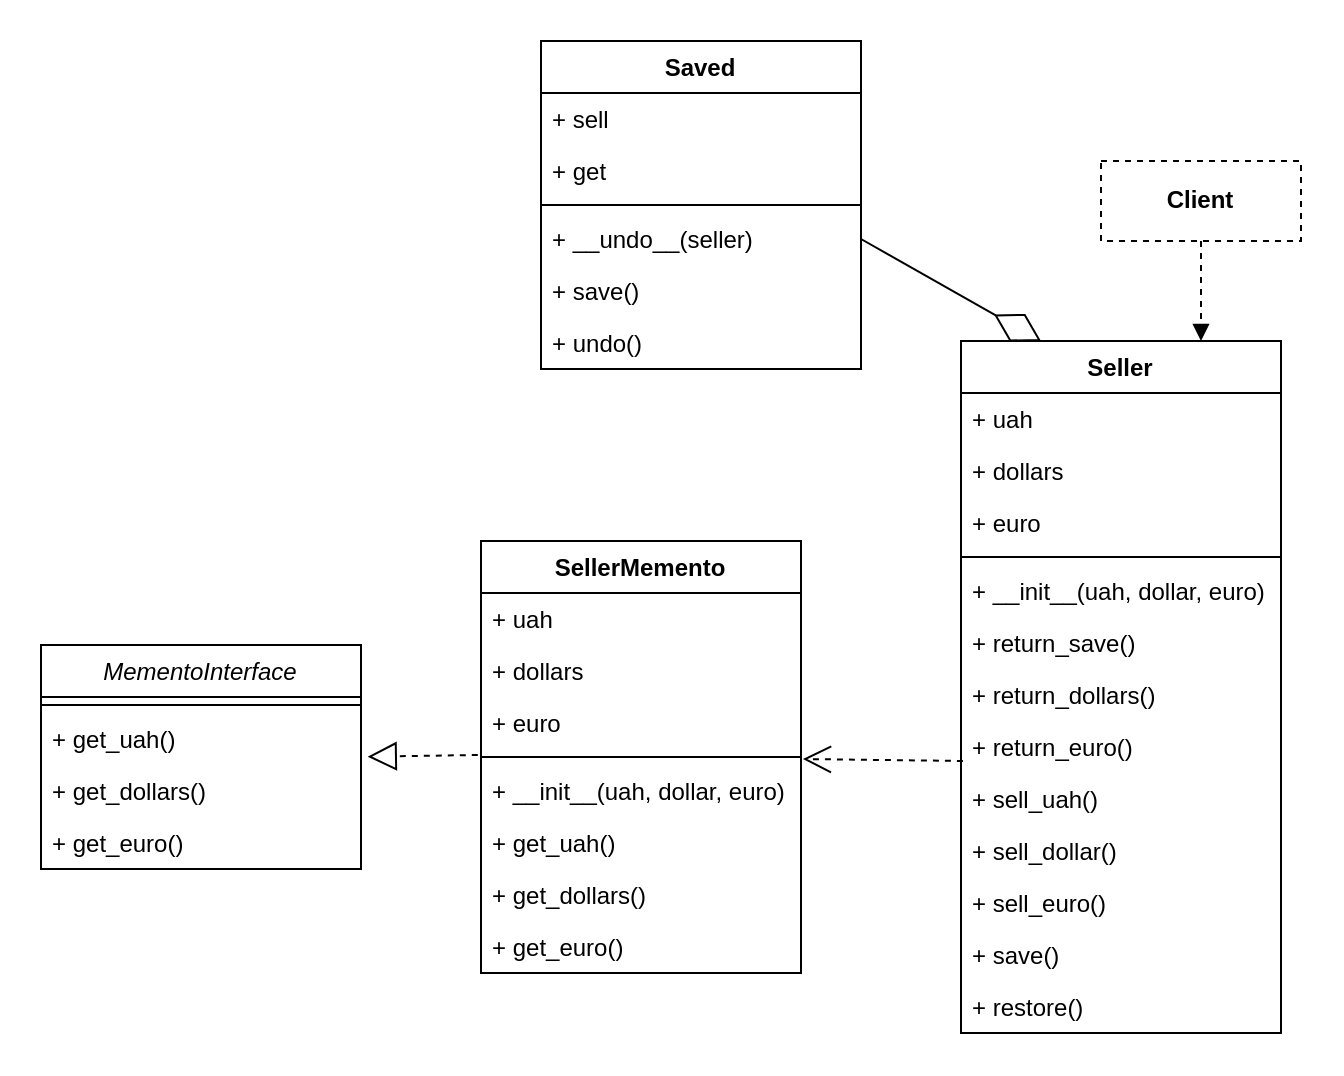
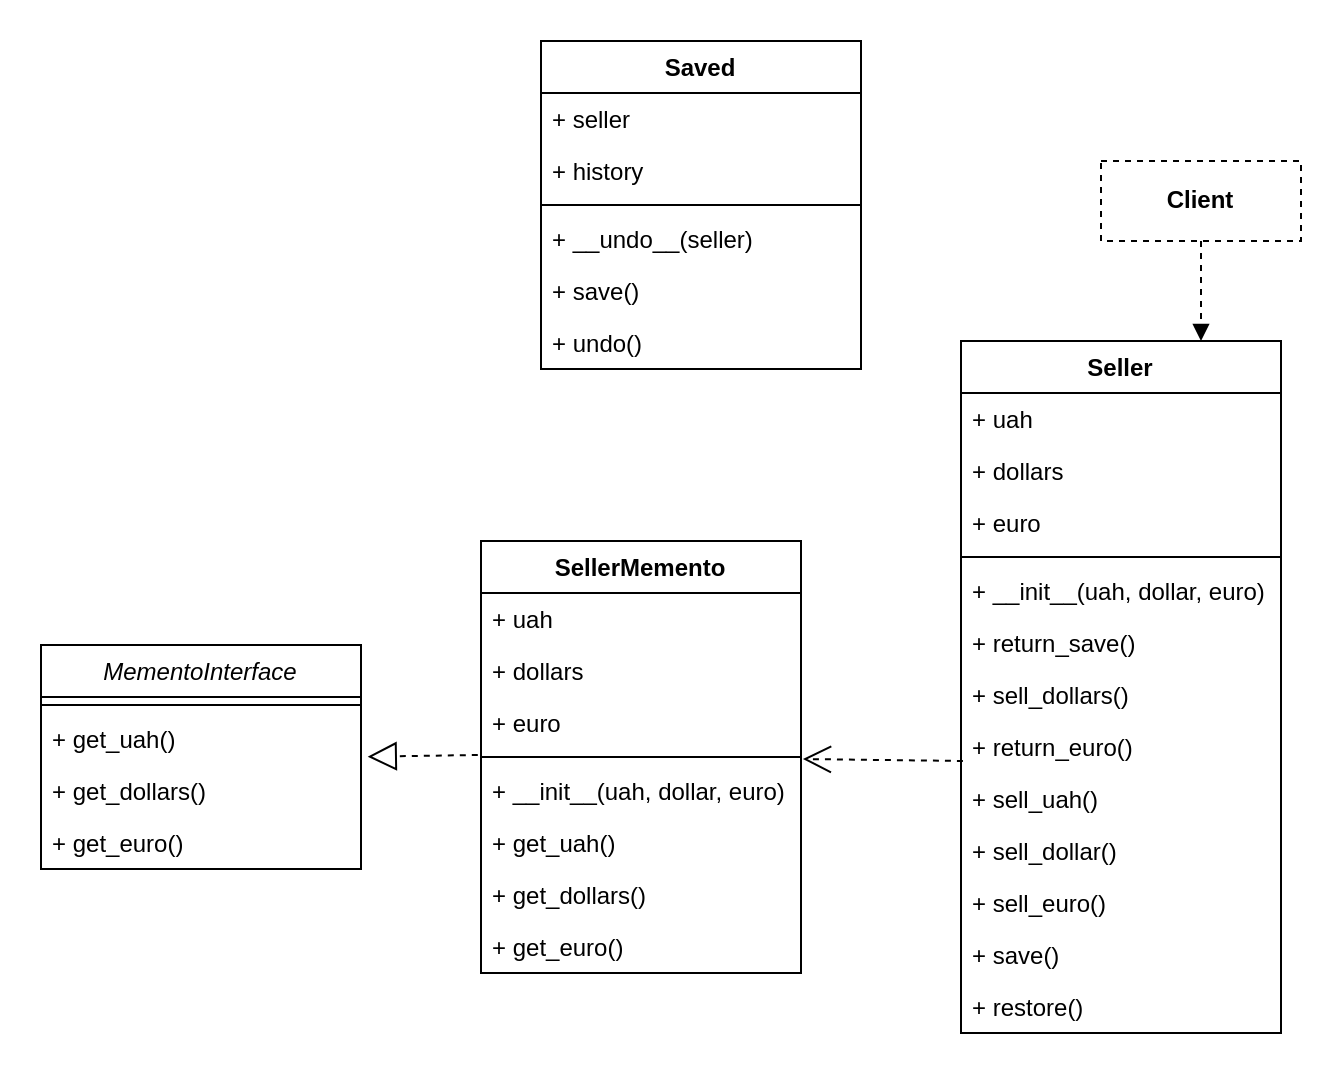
(584, 121) -> (597, 121)
(583, 173) -> (607, 173)
(929, 278) -> none
(1085, 697) -> (1065, 697)
